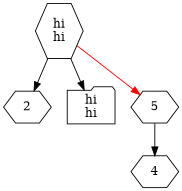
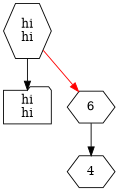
(27, 107) -> none
(155, 107) -> (91, 107)
